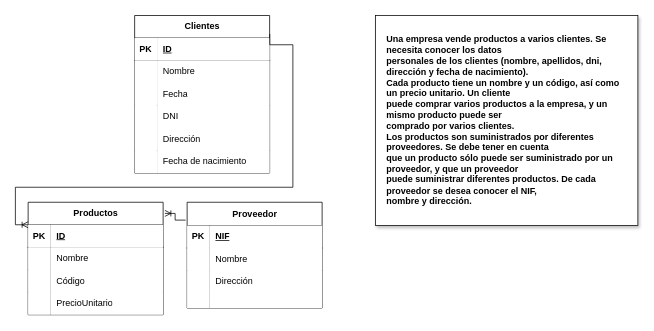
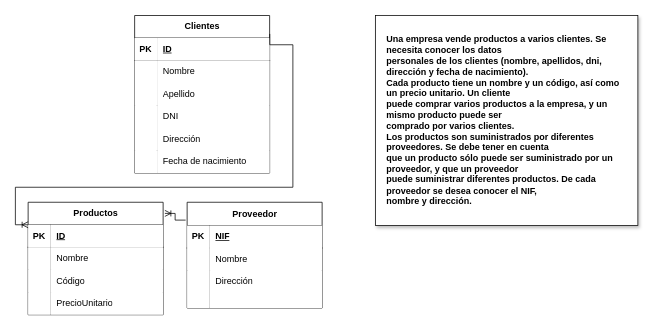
(176, 94) -> (180, 94)
